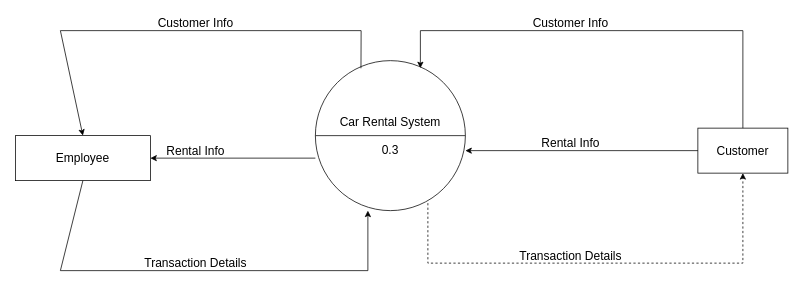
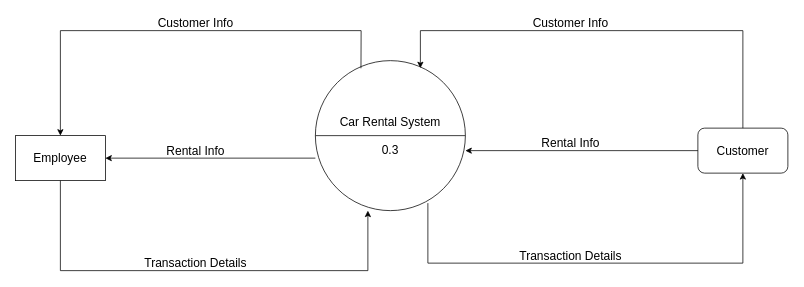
(743, 150) -> (743, 150)
(83, 158) -> (60, 158)
(598, 263) -> (598, 263)
